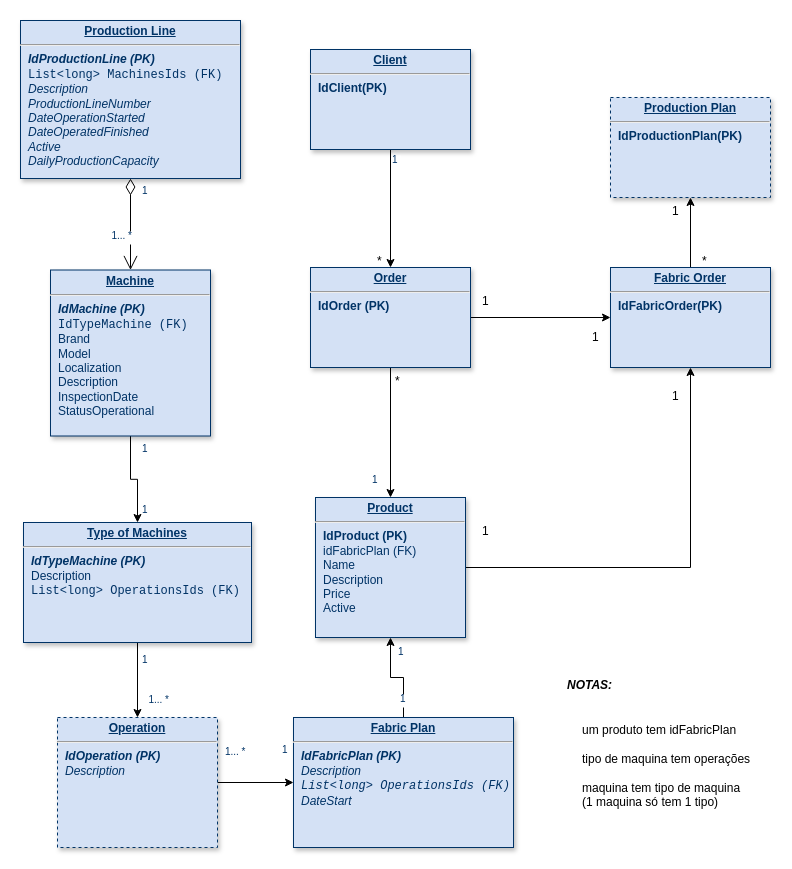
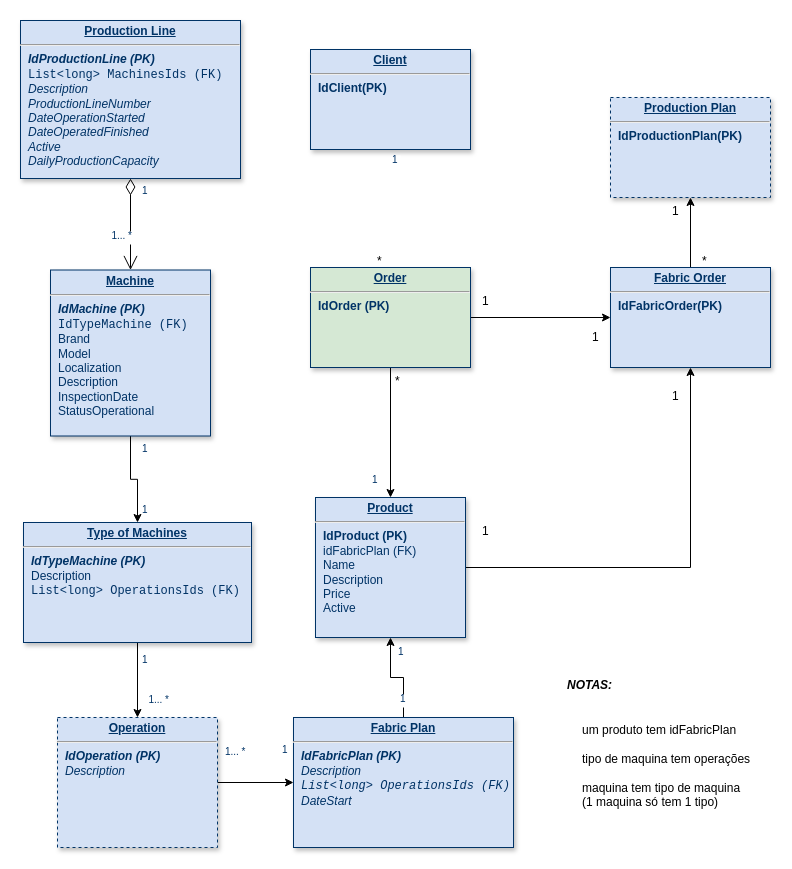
(391, 205) -> none
(391, 318) -> (391, 318)
